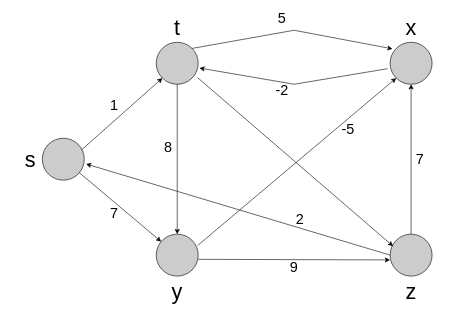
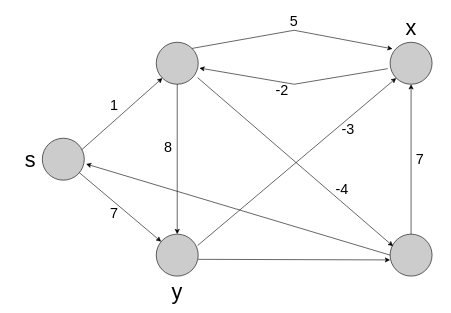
(282, 18) -> (294, 21)
(177, 27) -> none
(348, 129) -> (348, 129)
none -> (342, 189)
(300, 219) -> none
(294, 267) -> none
(411, 291) -> none
